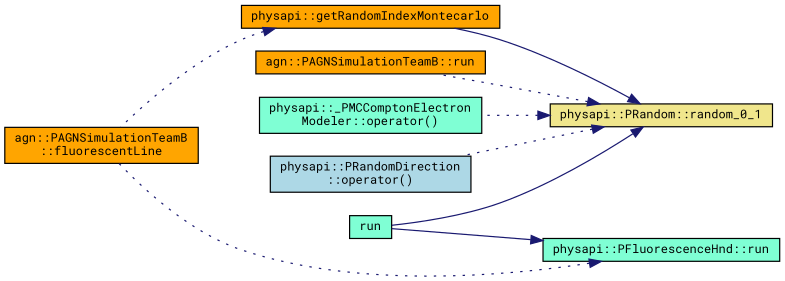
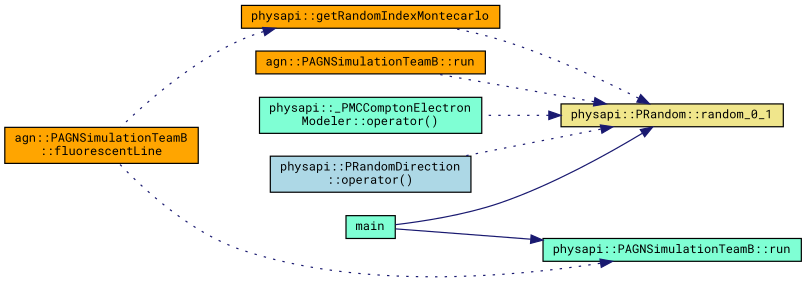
(544, 56) -> (548, 57)
(371, 227) -> (371, 227)
(661, 250) -> (672, 250)
